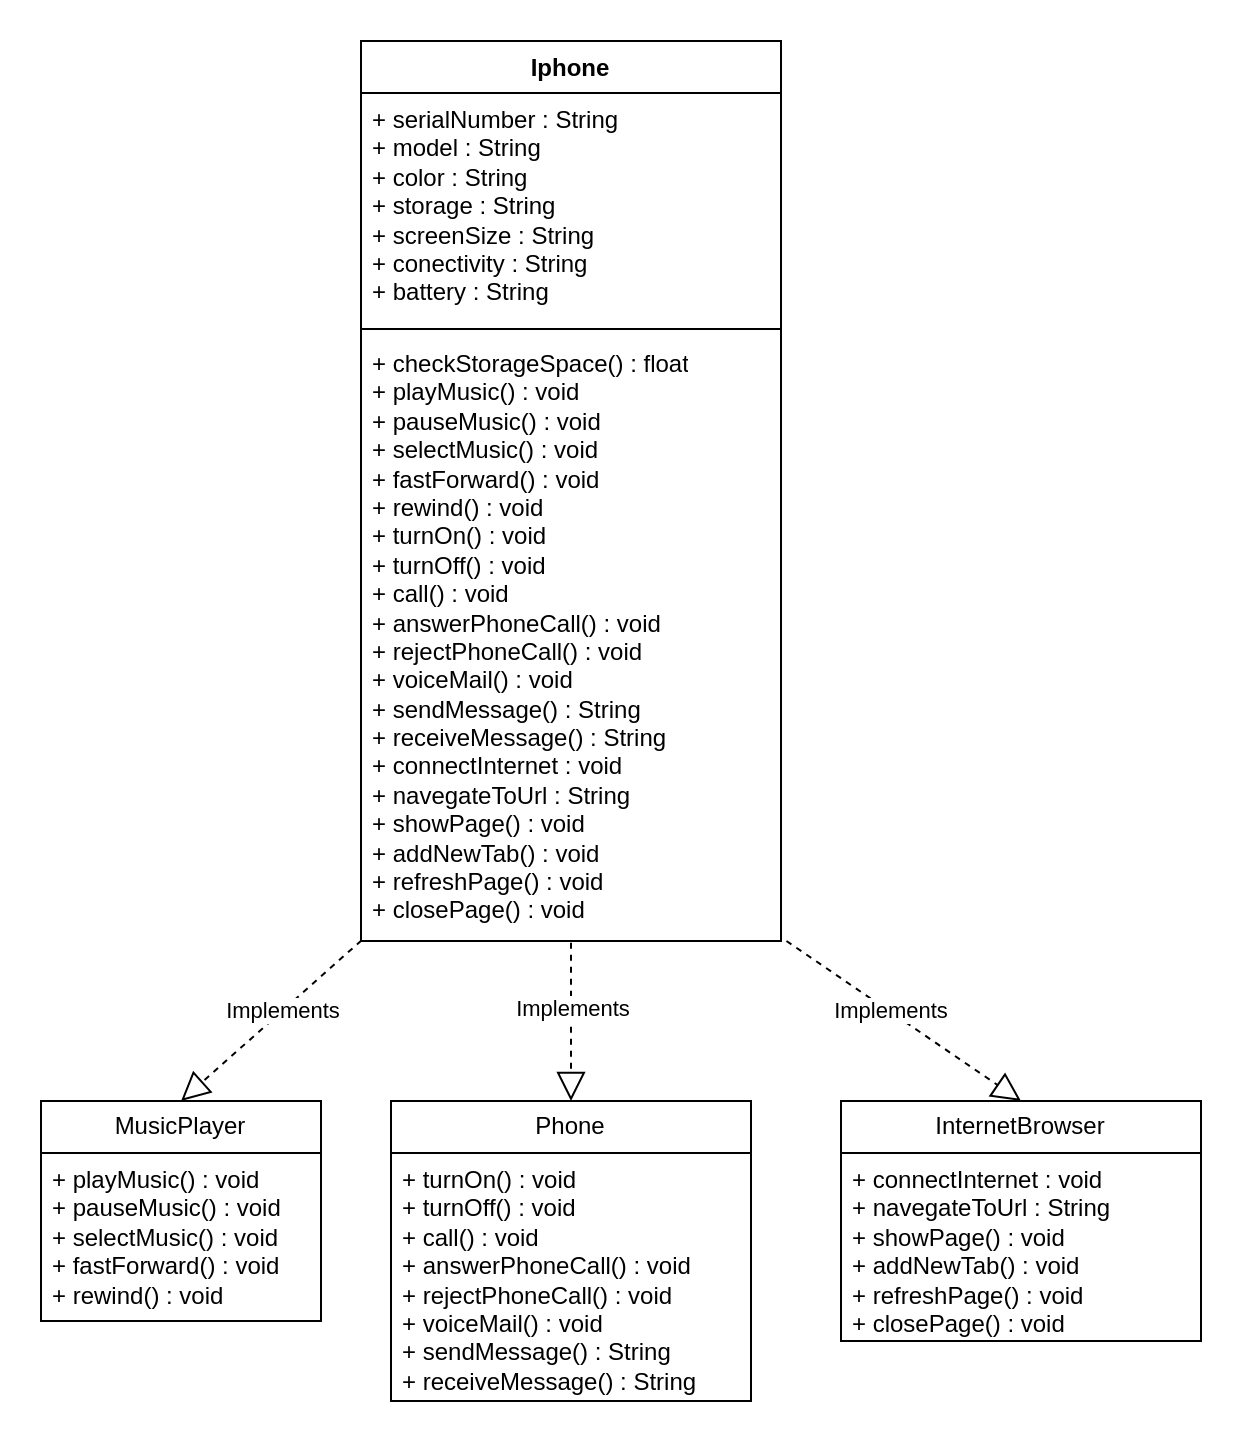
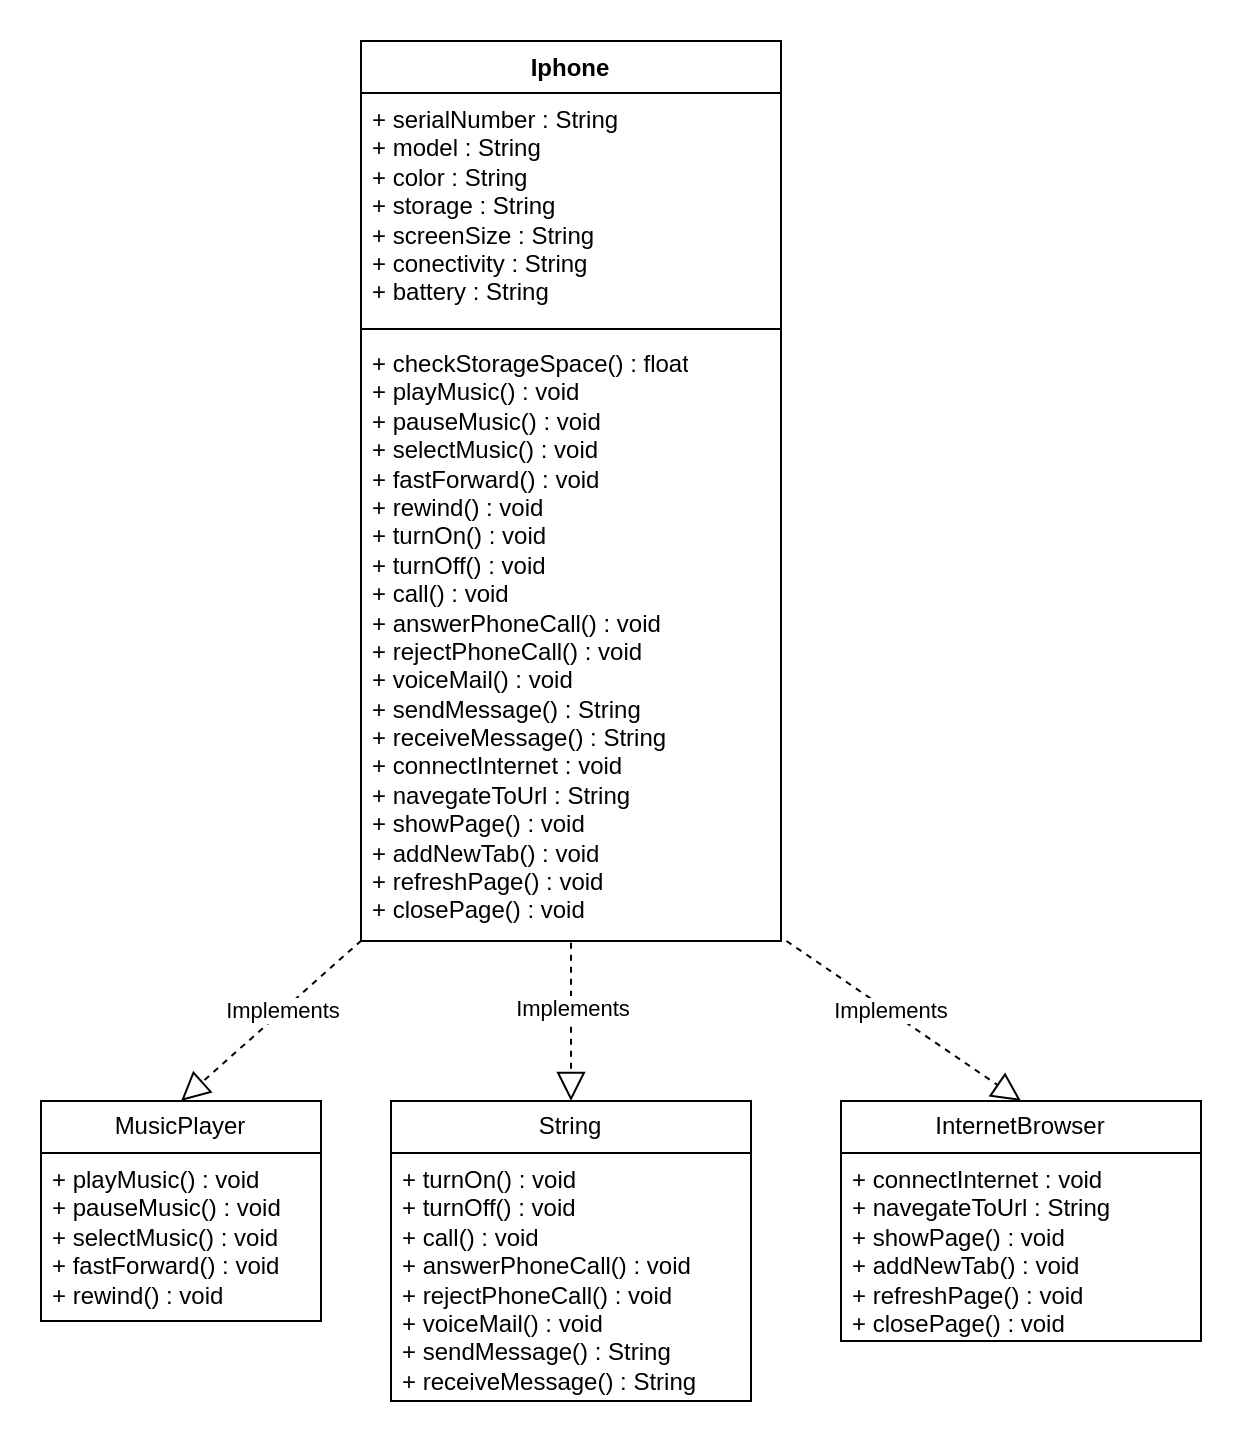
(571, 1127) -> (571, 1127)
